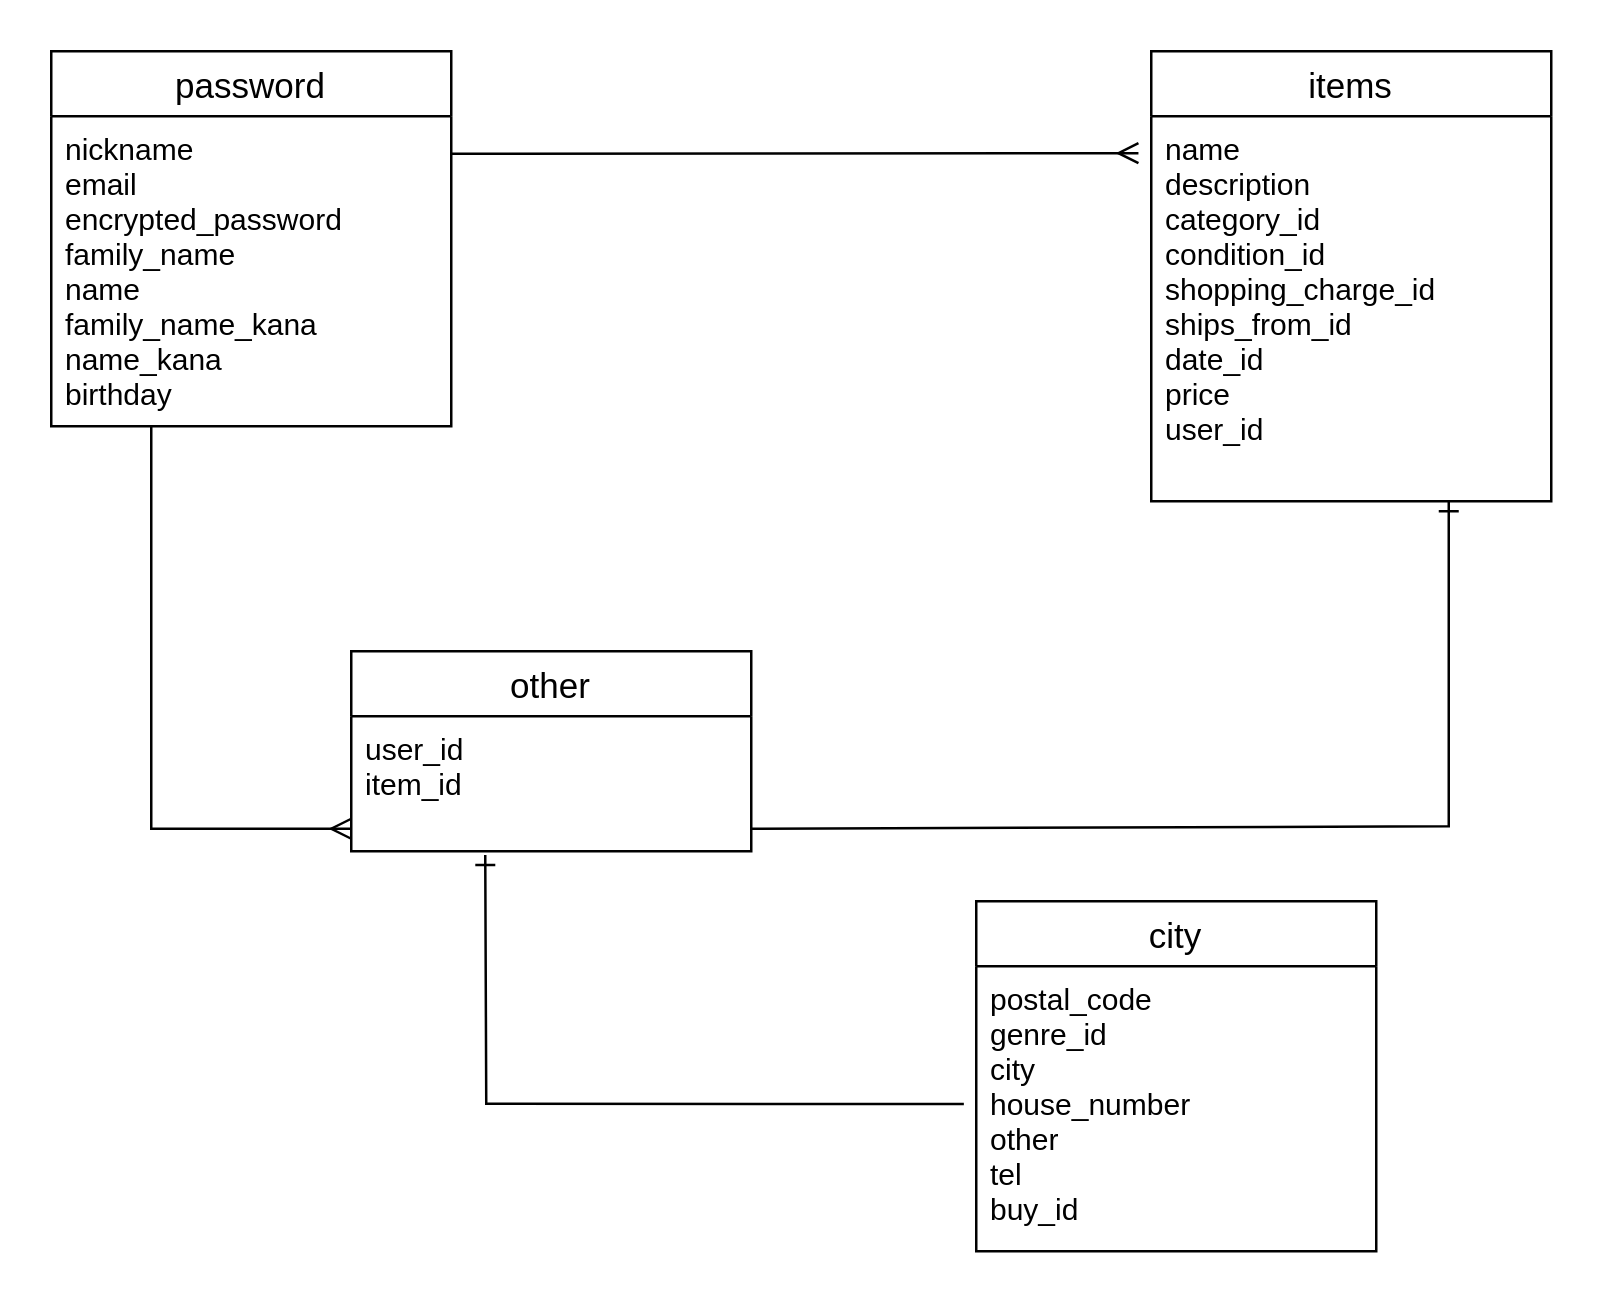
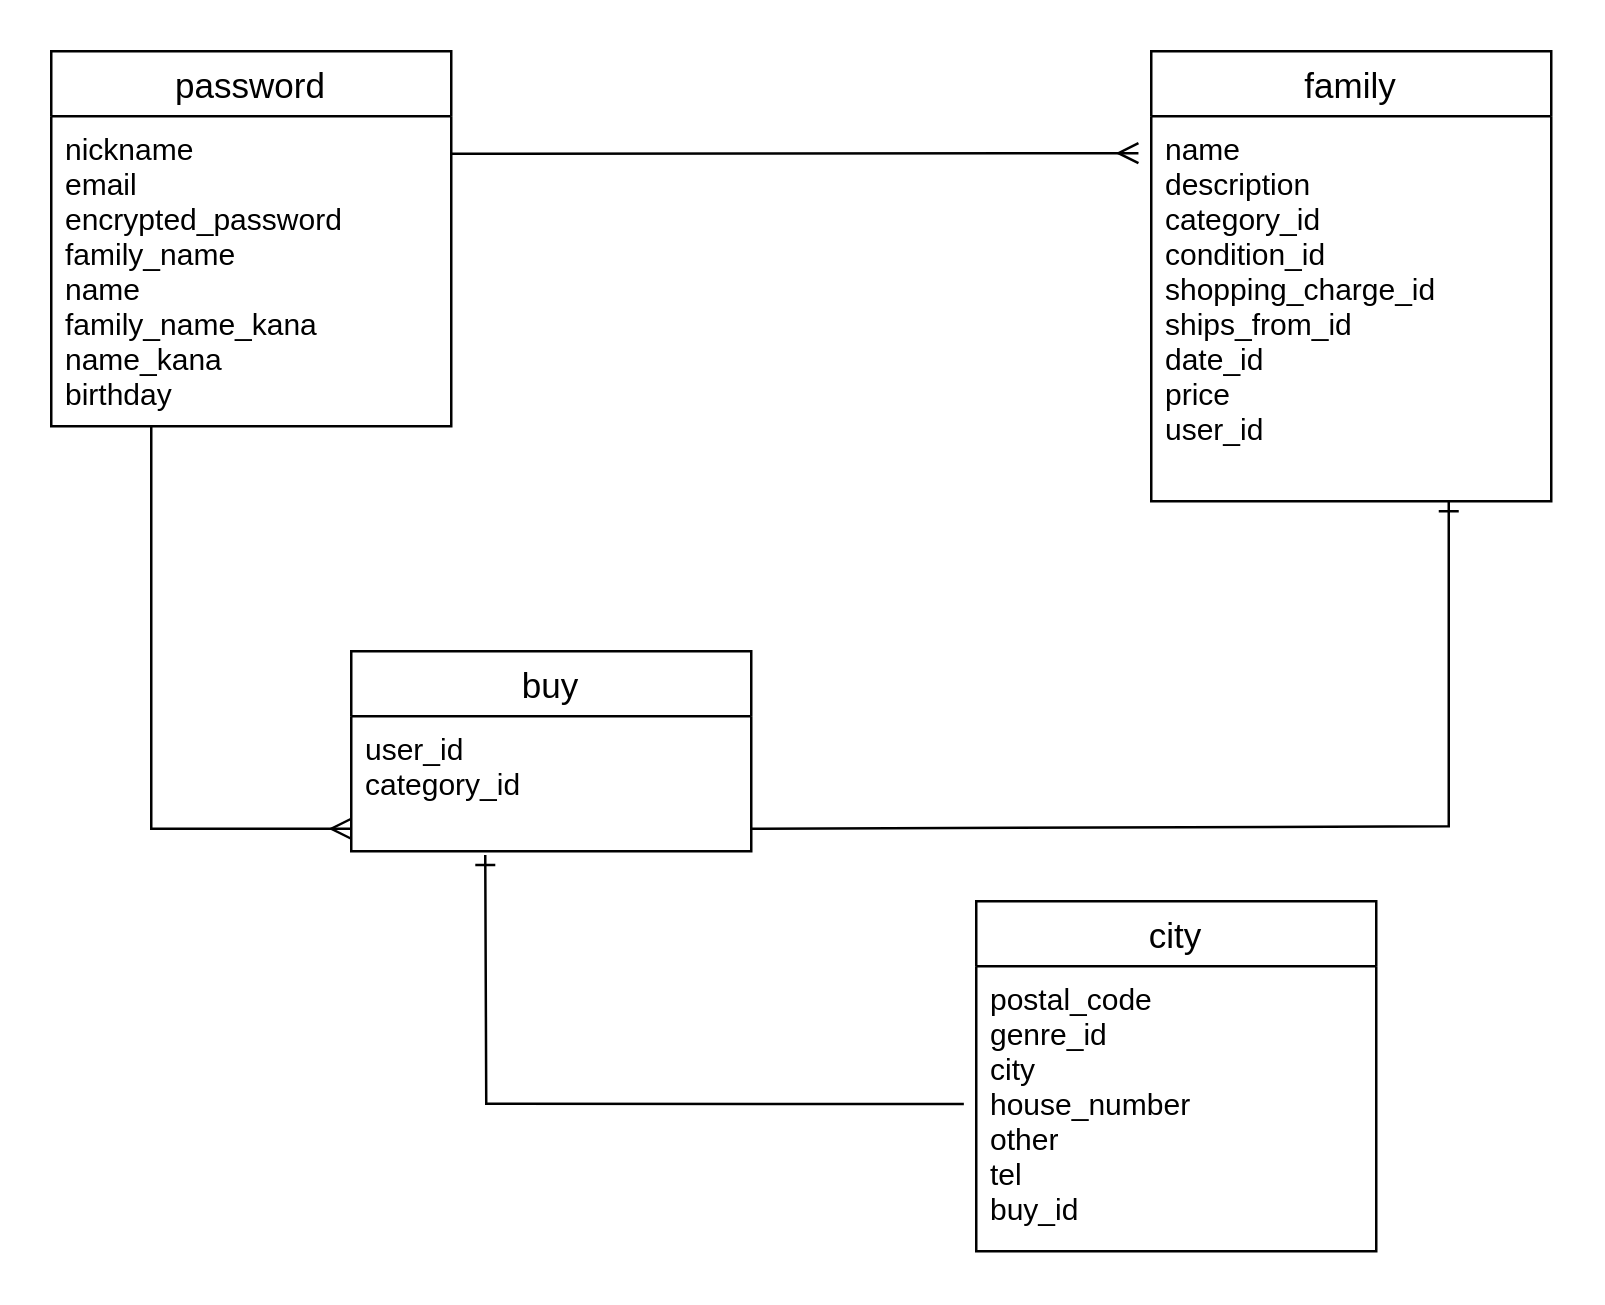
(1350, 86) -> (1350, 86)
(550, 686) -> (550, 686)
(420, 750) -> (420, 750)
